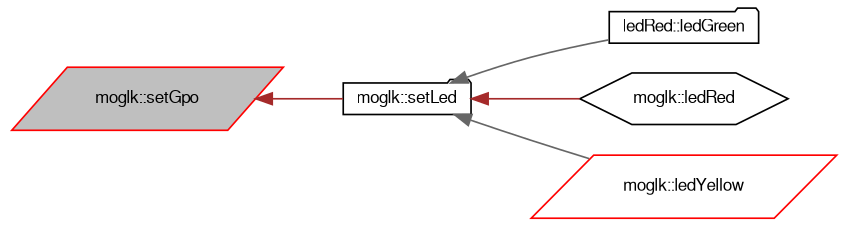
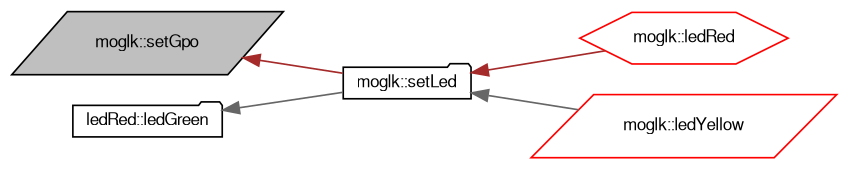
(537, 56) -> (291, 100)
(148, 99) -> (148, 43)
(684, 99) -> (684, 38)
